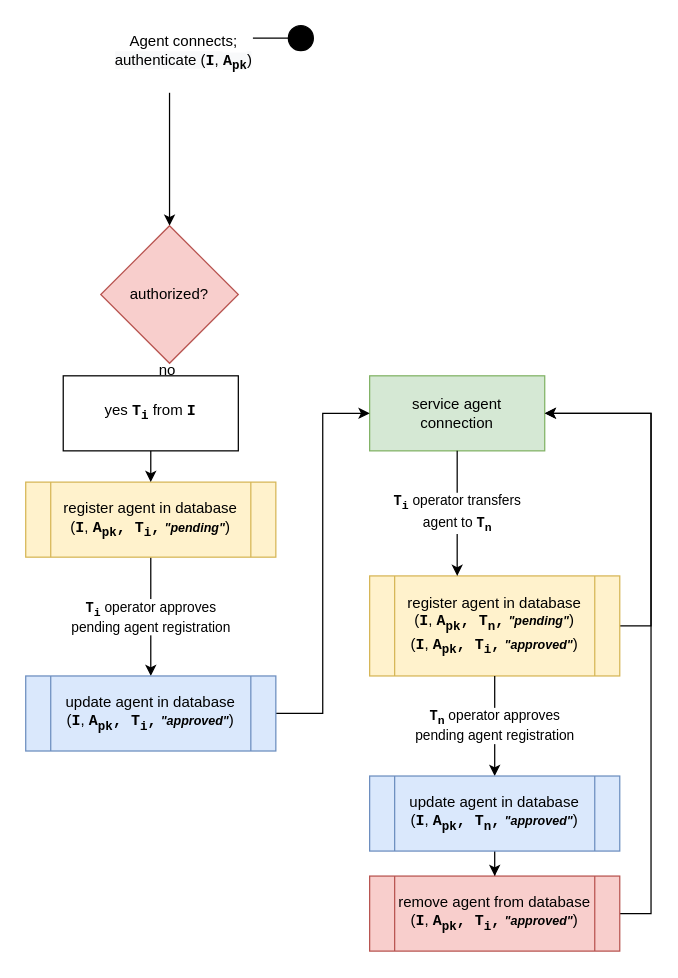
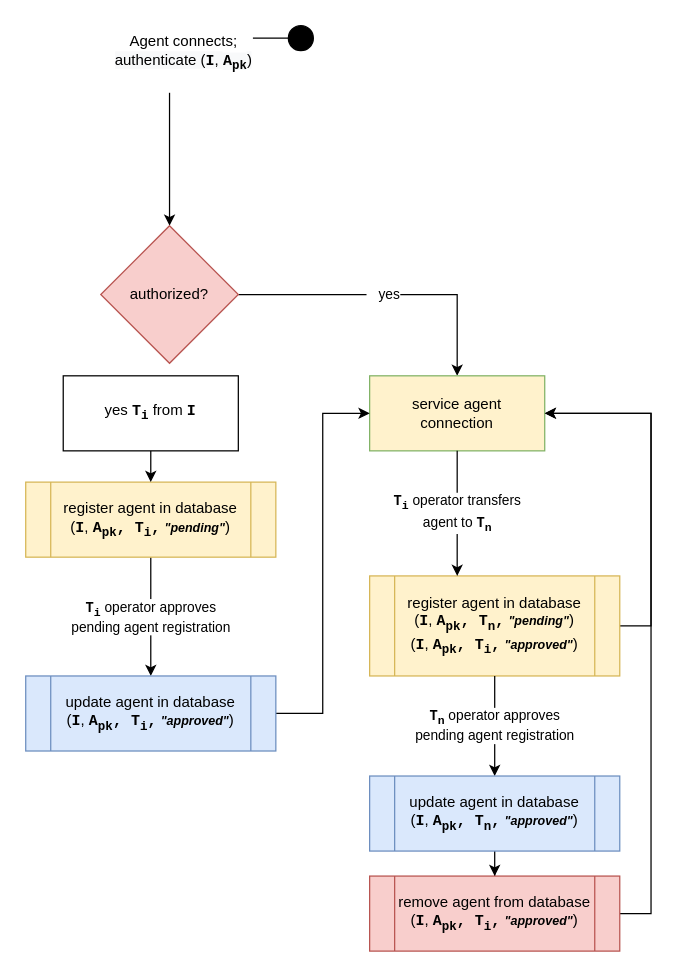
none -> (453, 294)
(169, 367) -> none
(457, 413) -> (457, 413)
